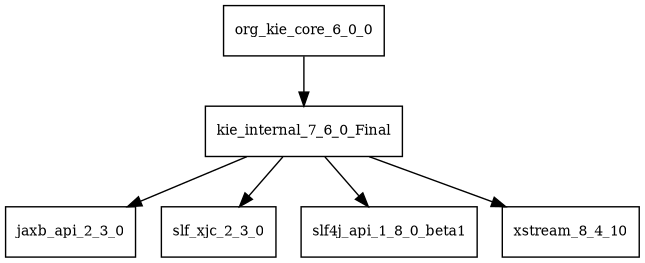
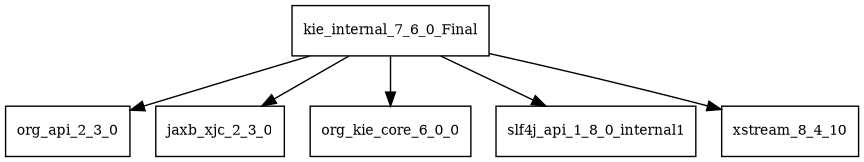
(304, 74) -> (391, 74)
(71, 232) -> (68, 131)
(219, 232) -> (220, 131)
(389, 232) -> (596, 131)
